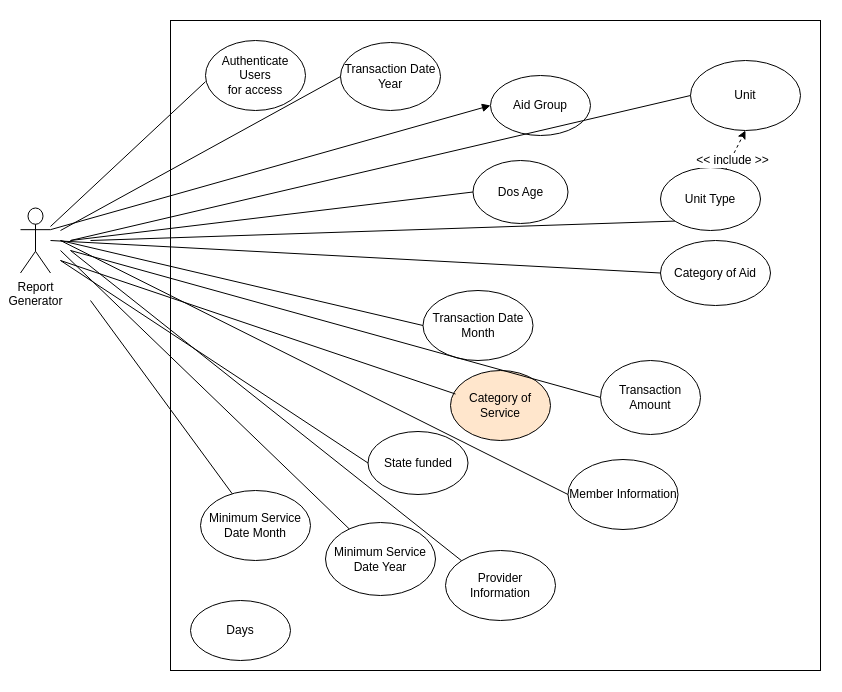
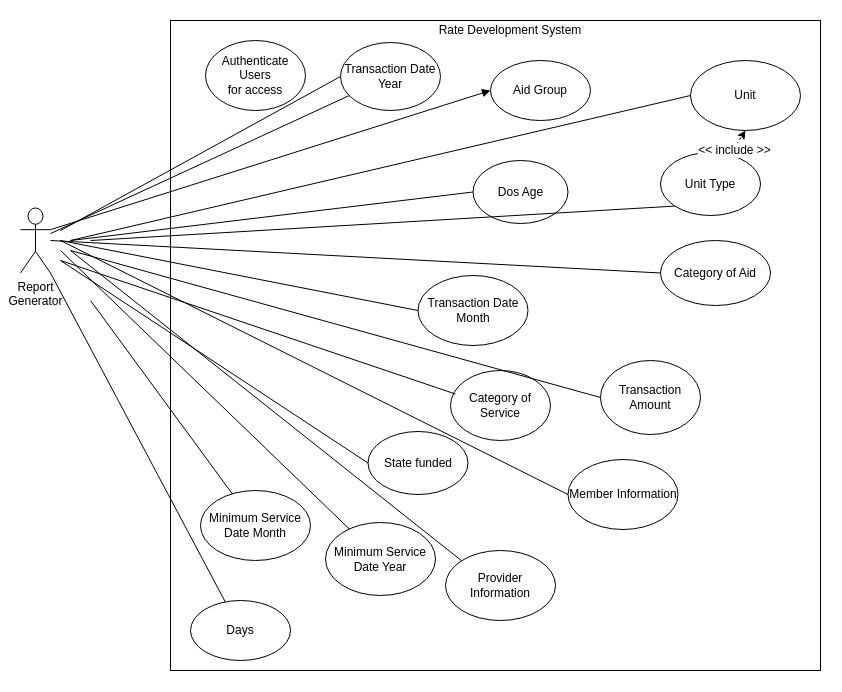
none -> (511, 31)
(541, 106) -> (541, 91)
(128, 154) -> (219, 156)
(711, 199) -> (711, 184)
(478, 326) -> (473, 311)
(501, 406) -> (501, 406)
none -> (138, 438)
